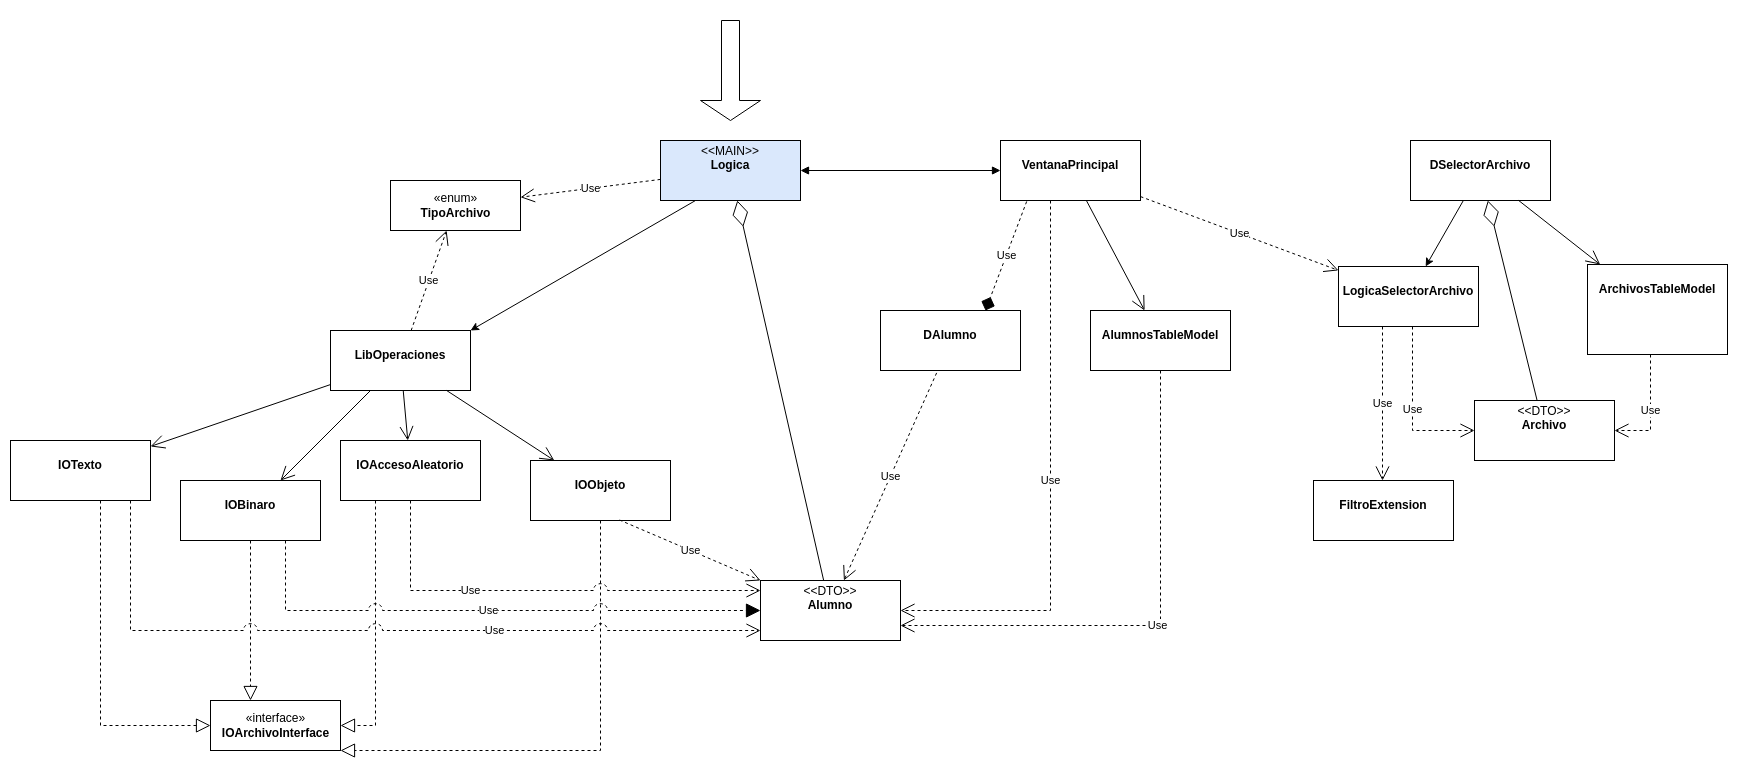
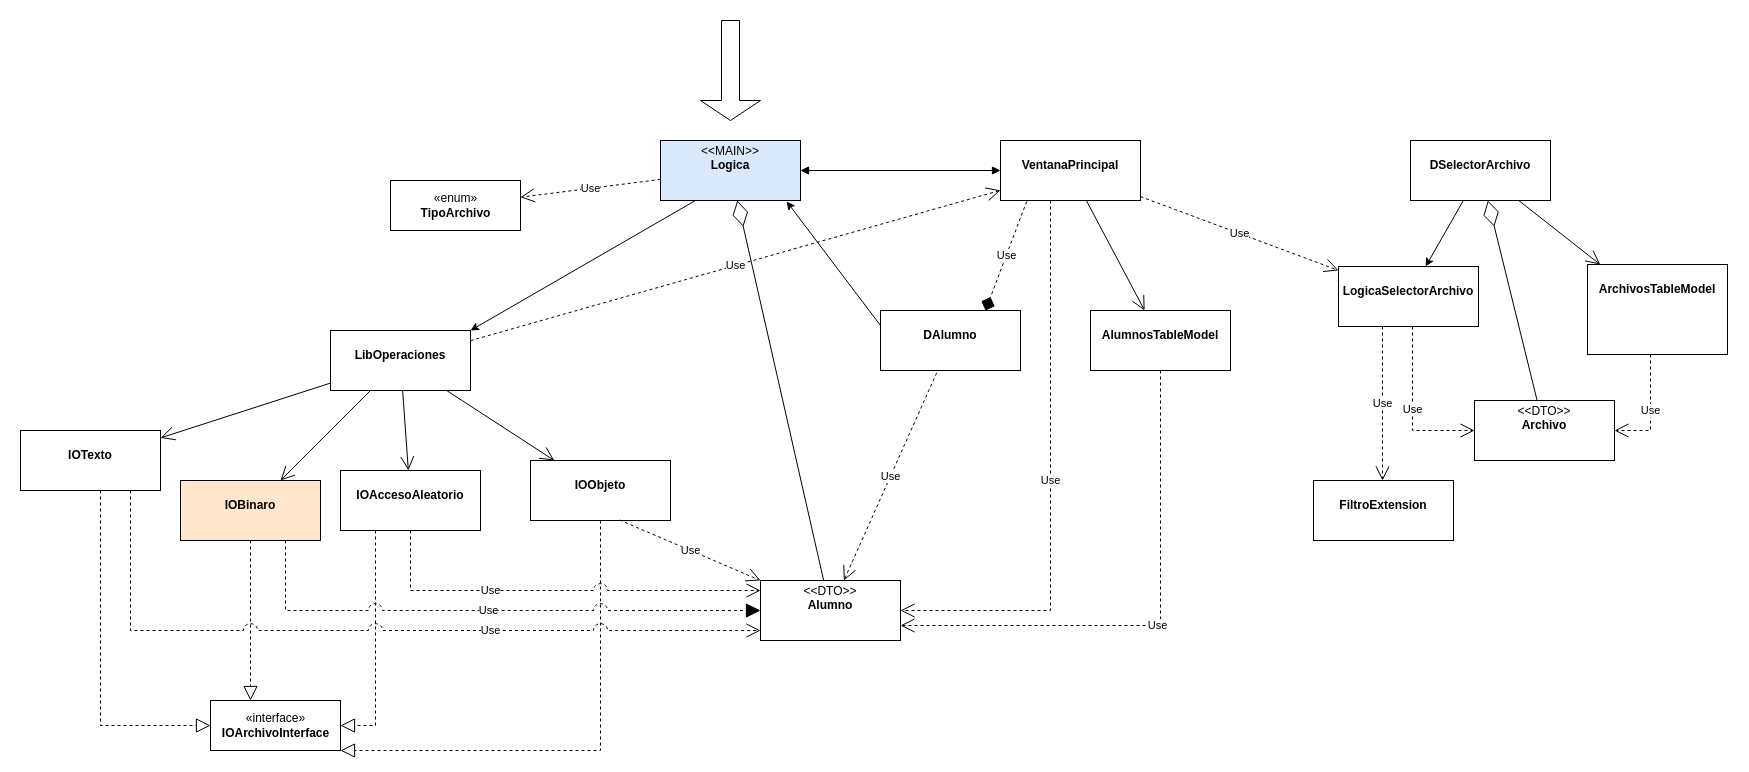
none -> (835, 266)
(428, 282) -> (734, 266)
(81, 471) -> (91, 461)
(411, 471) -> (411, 501)
(251, 511) -> (251, 511)
